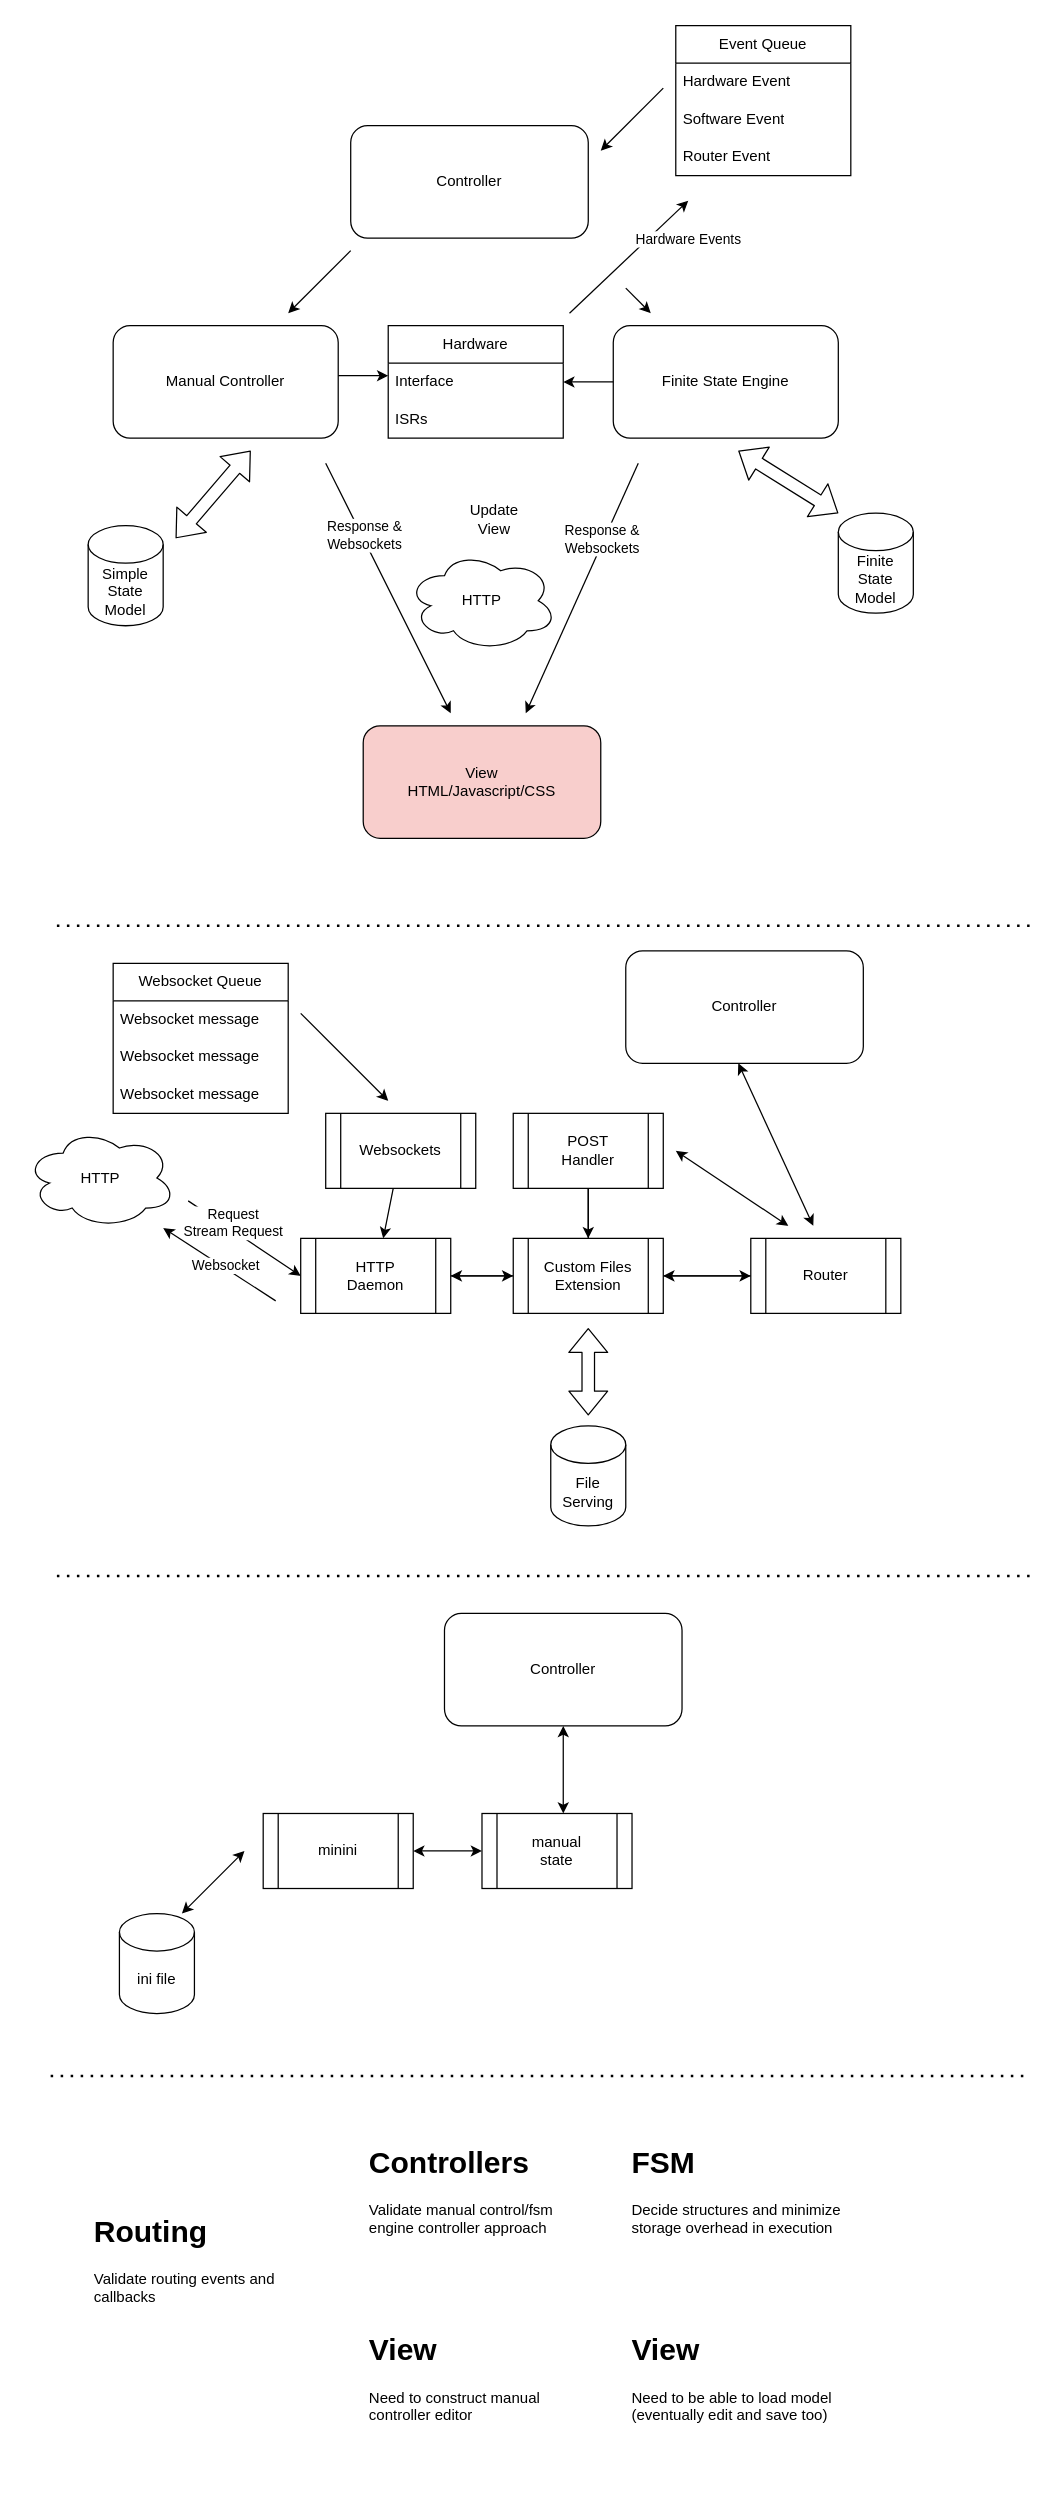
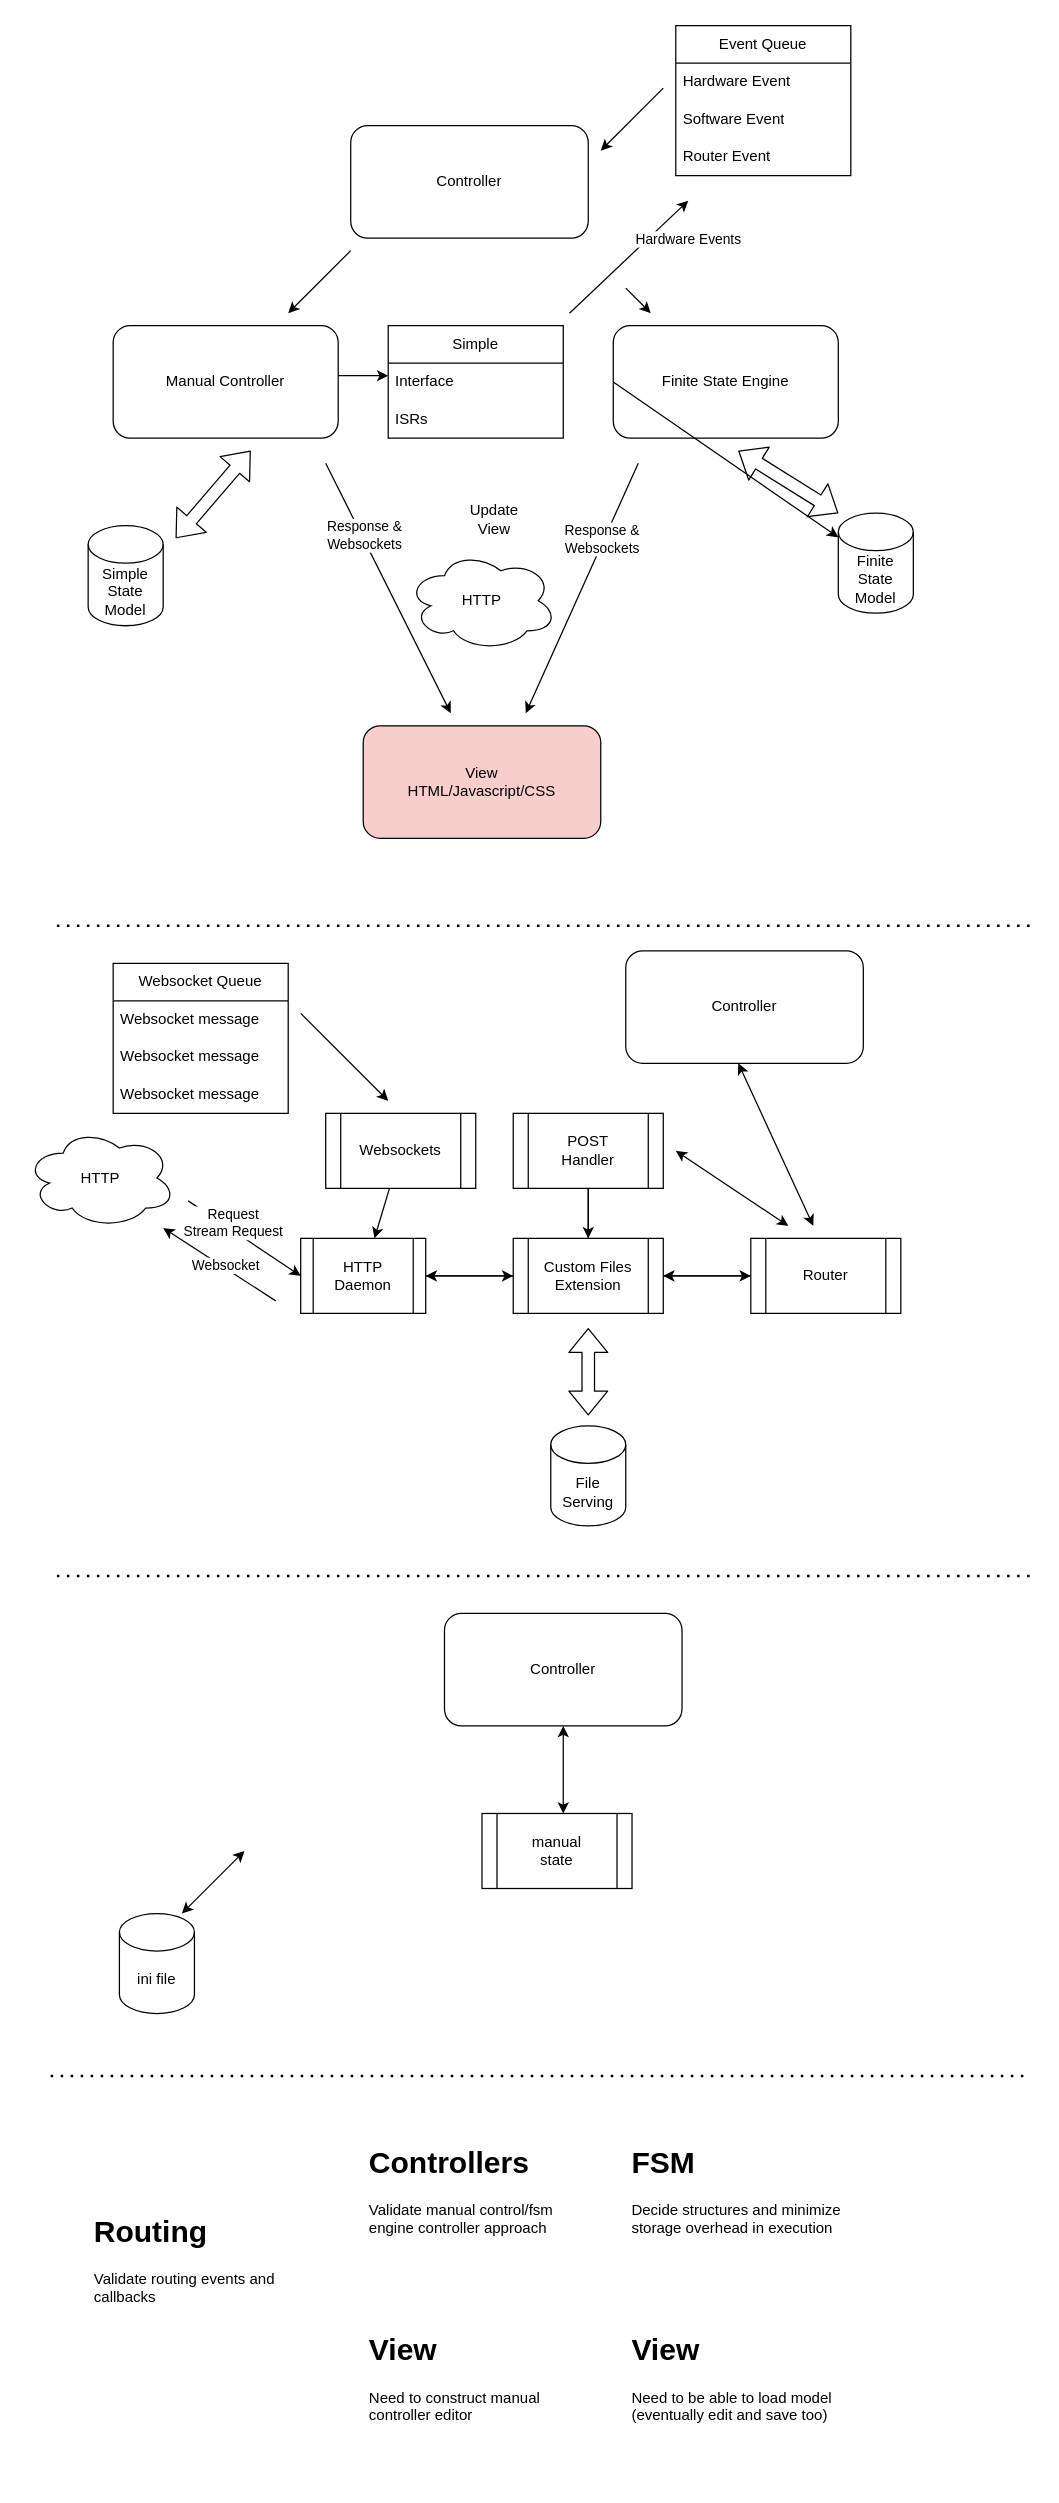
(476, 344) -> (476, 344)
(592, 382) -> (678, 427)
(376, 1276) -> (363, 1276)
(338, 1851) -> none
(448, 1851) -> none
